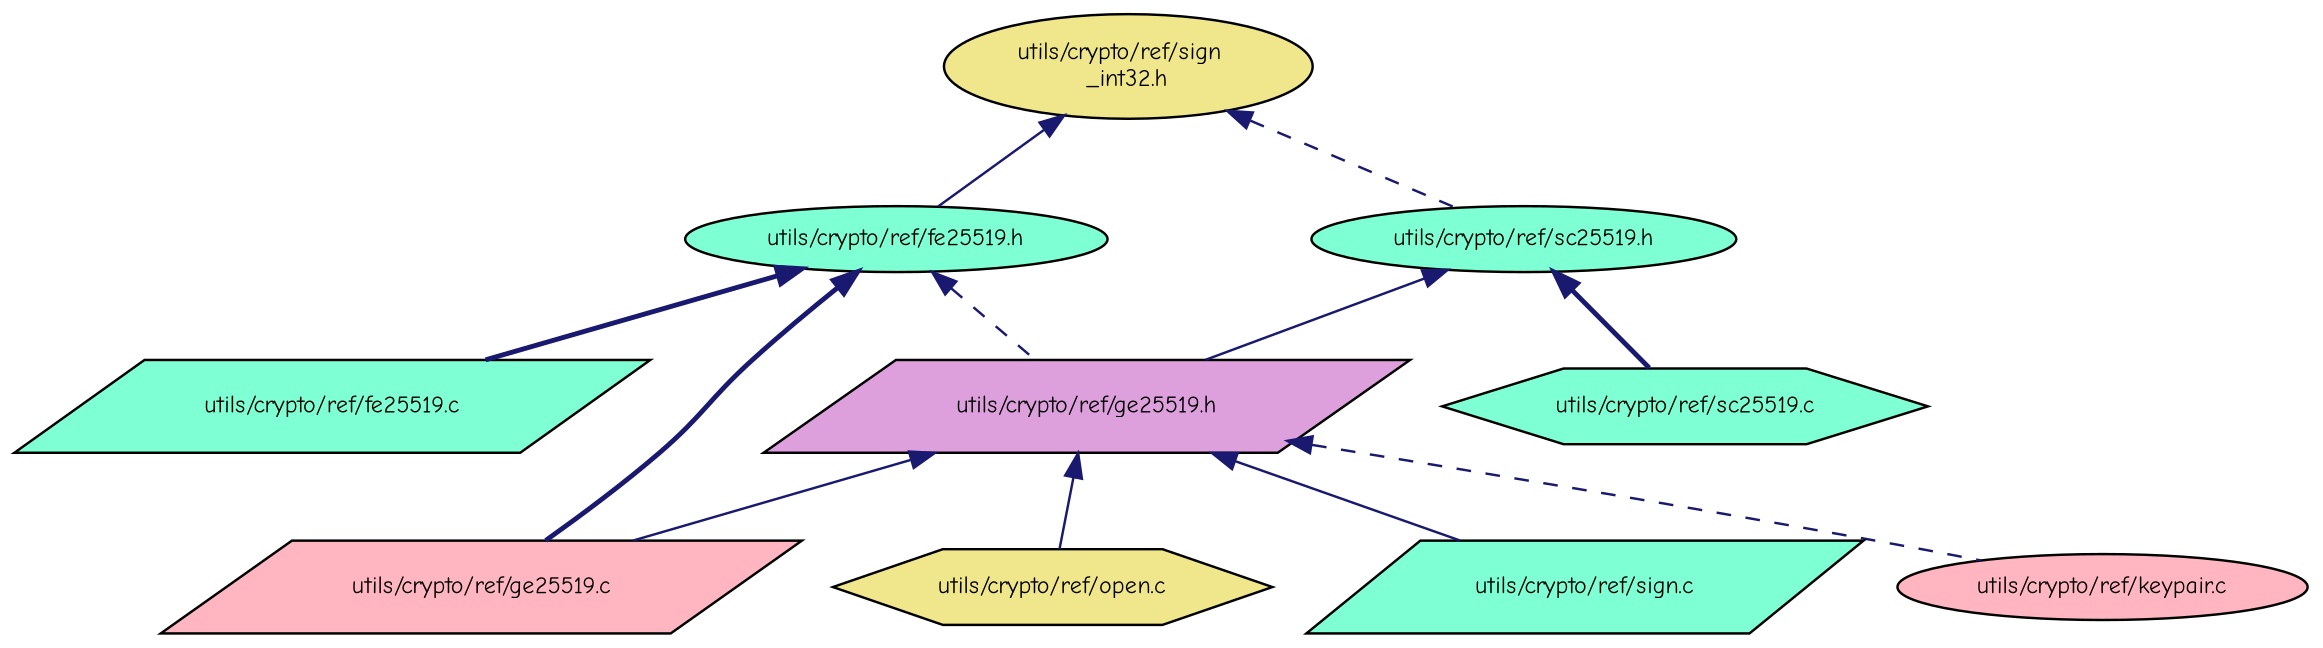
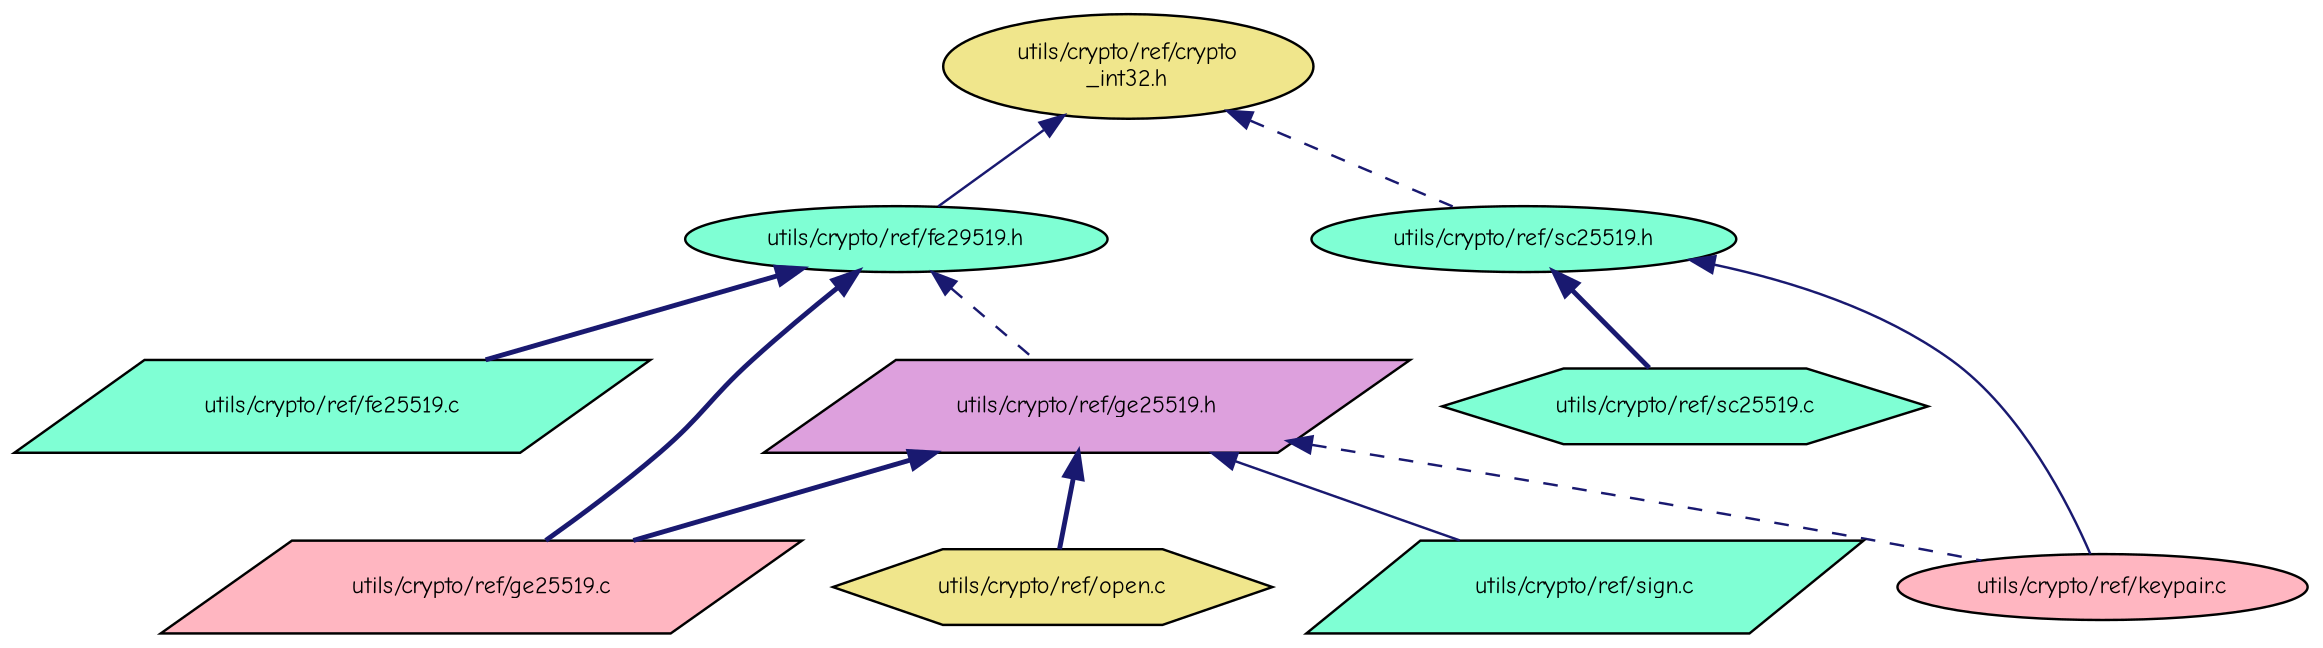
(1128, 66) -> (1128, 66)
(896, 239) -> (896, 239)
(1315, 319) -> (1945, 356)
(772, 500) -> (772, 500)
(1066, 513) -> (1066, 513)
